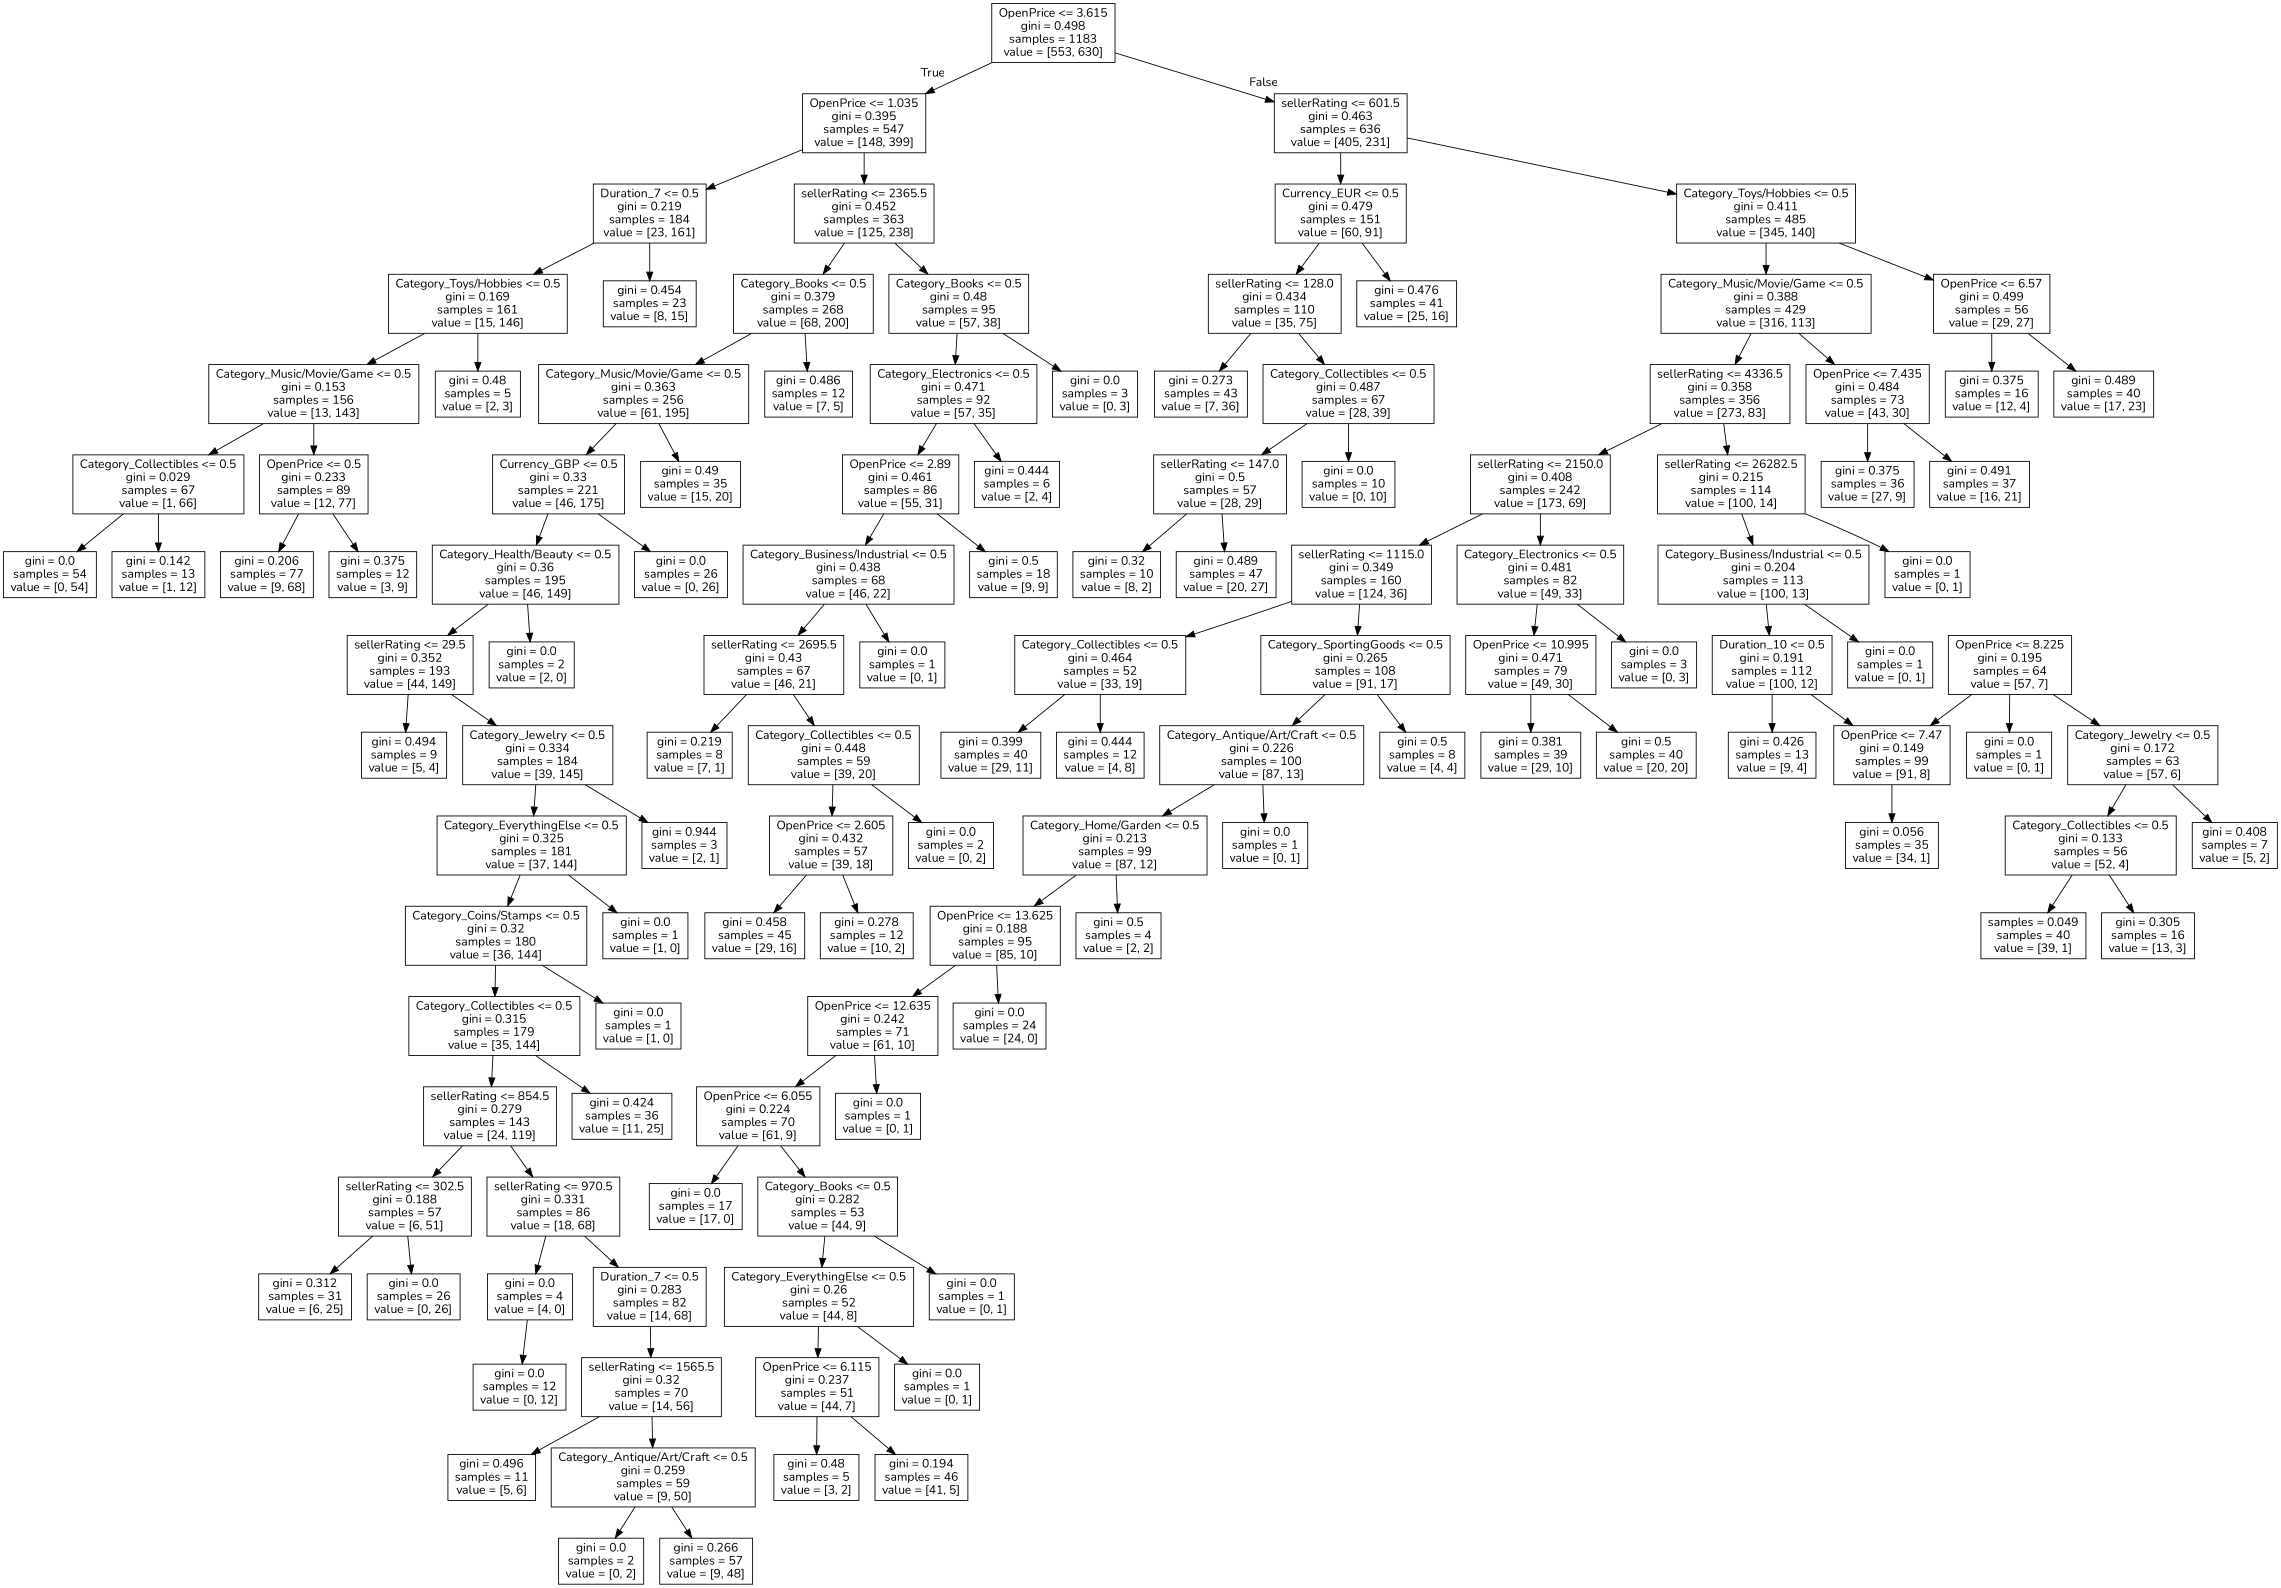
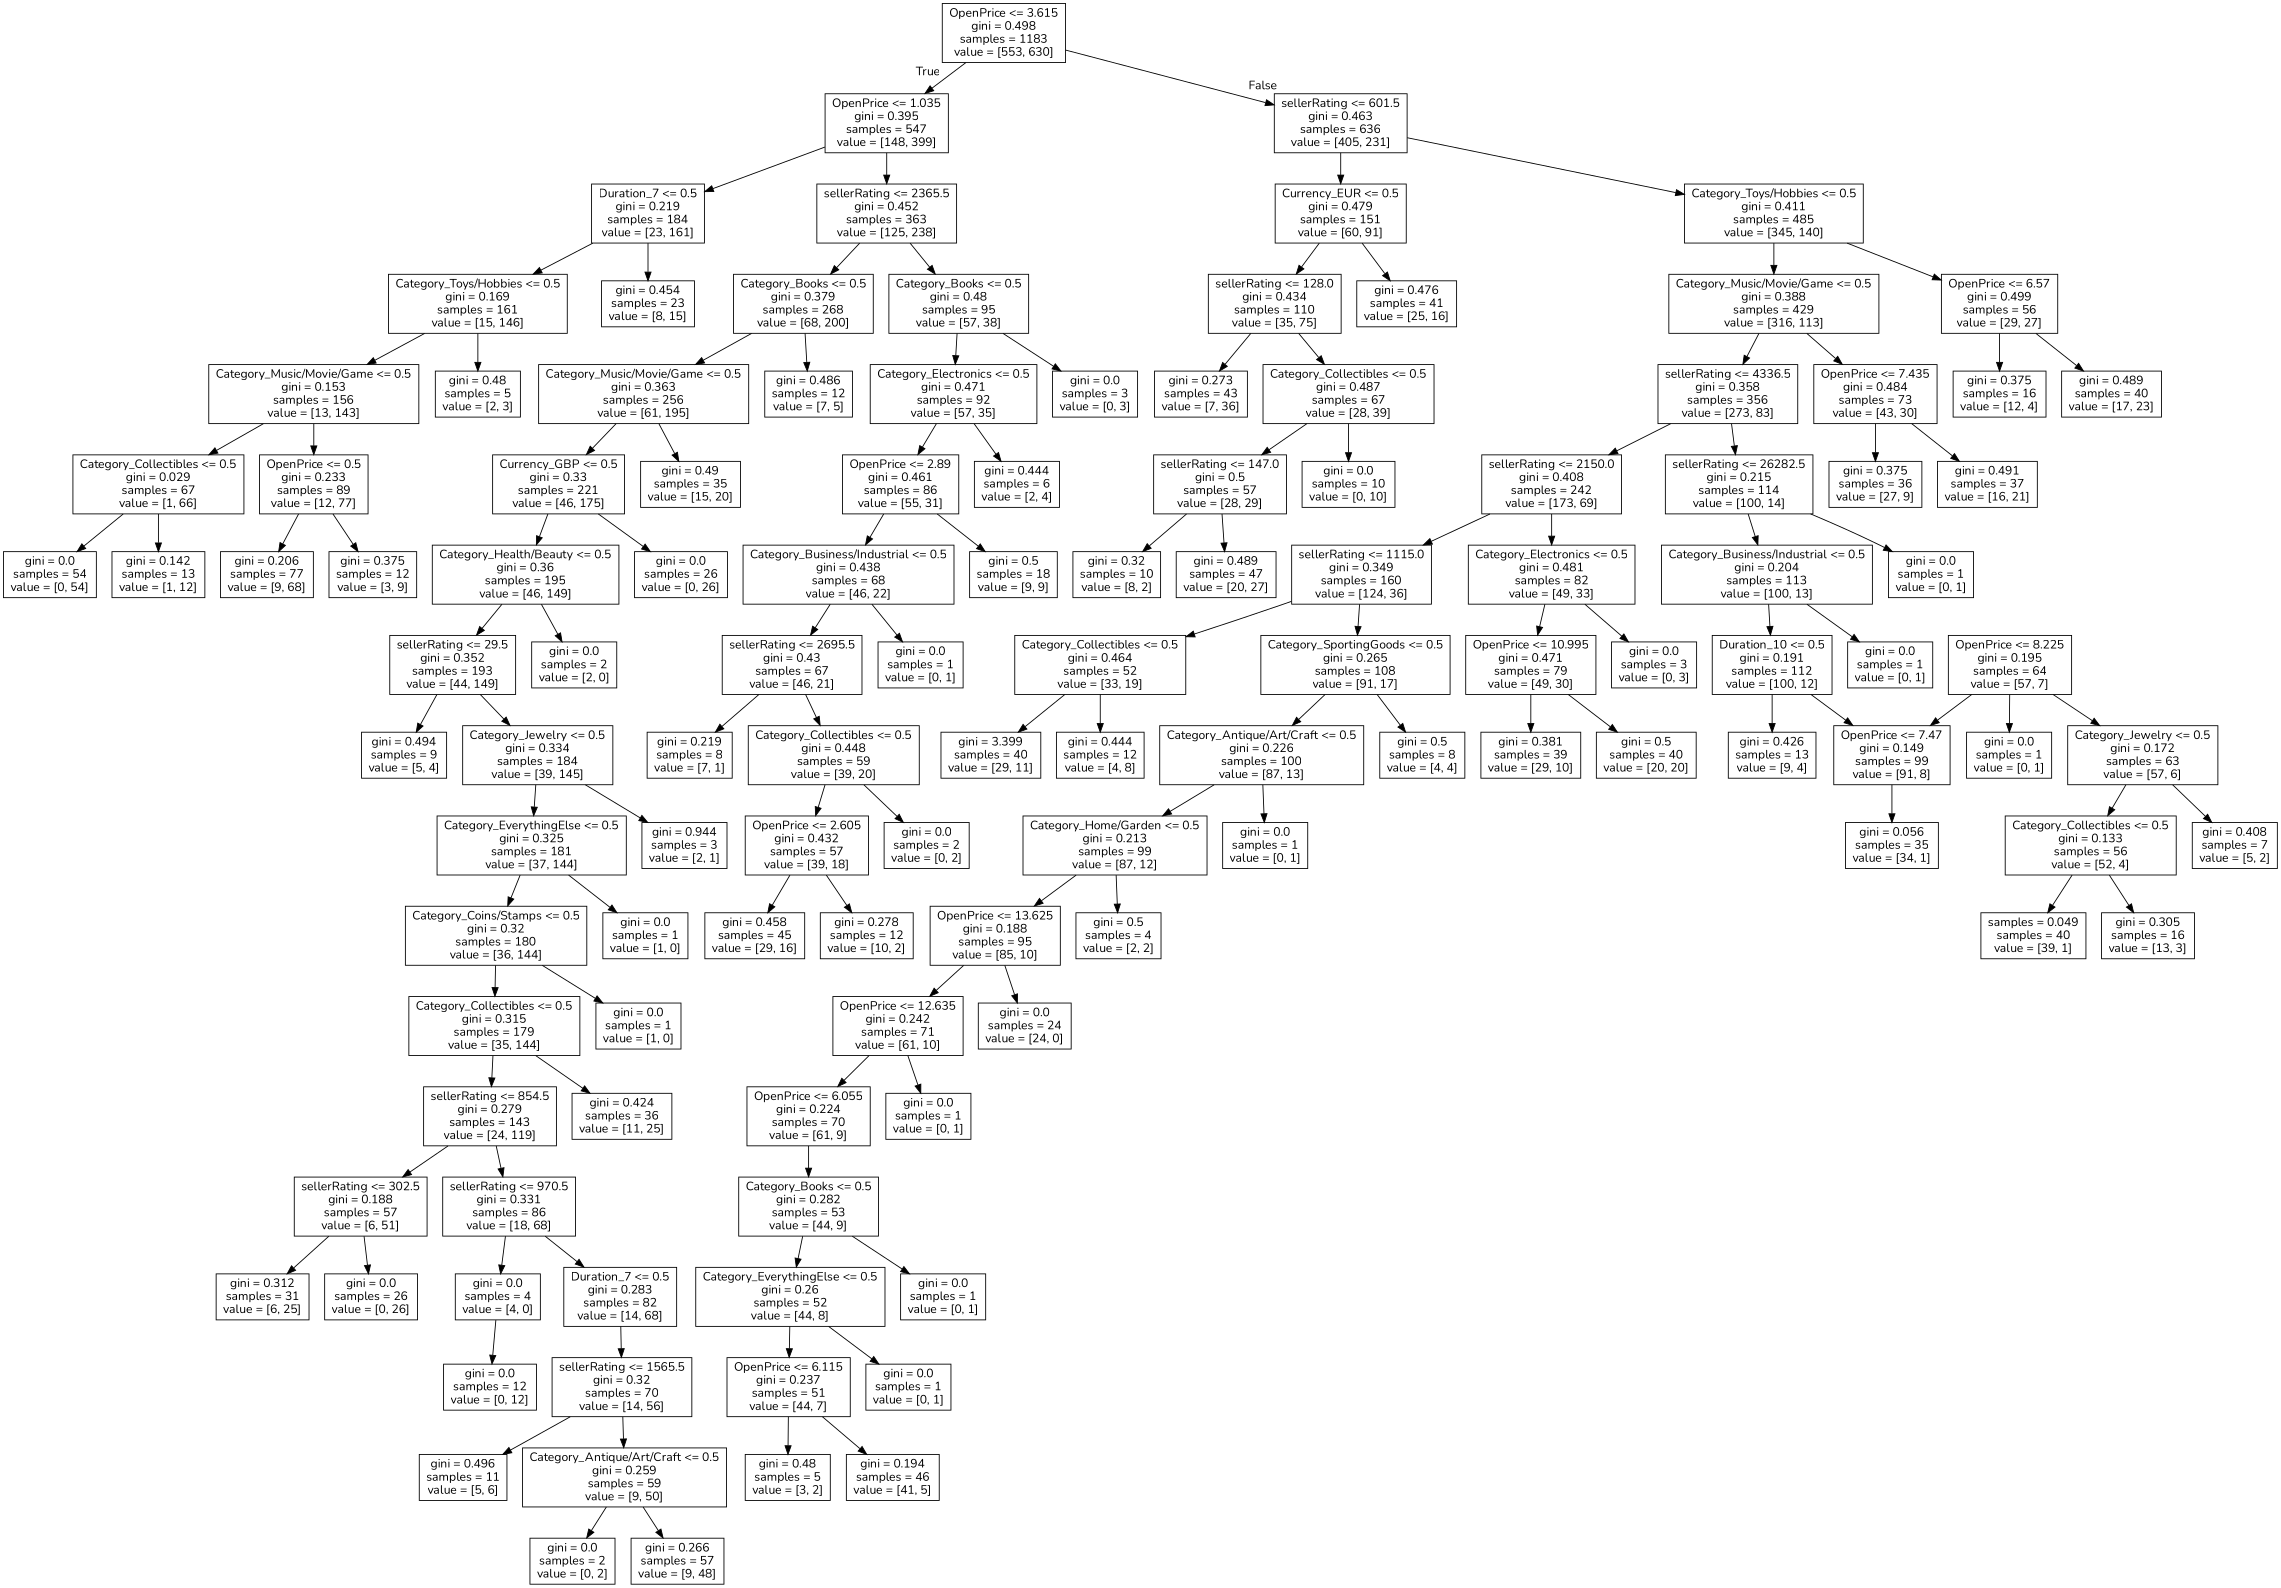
(991, 755) -> (991, 755)
(696, 1207) -> none
